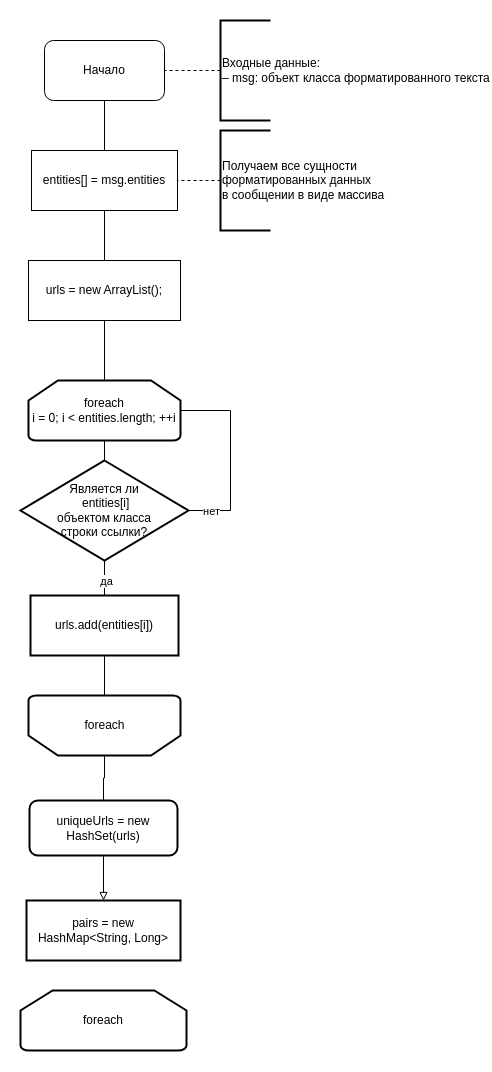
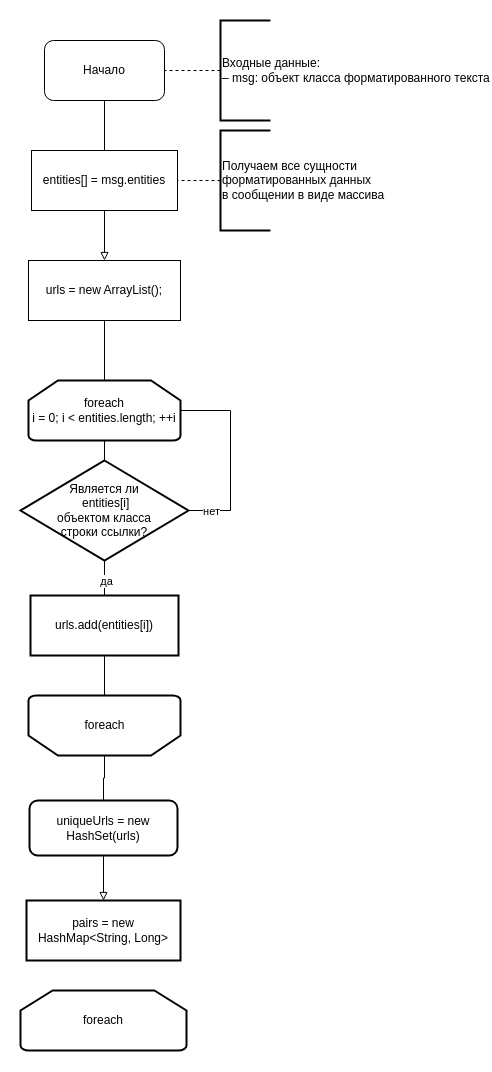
(105, 254) -> (105, 251)
